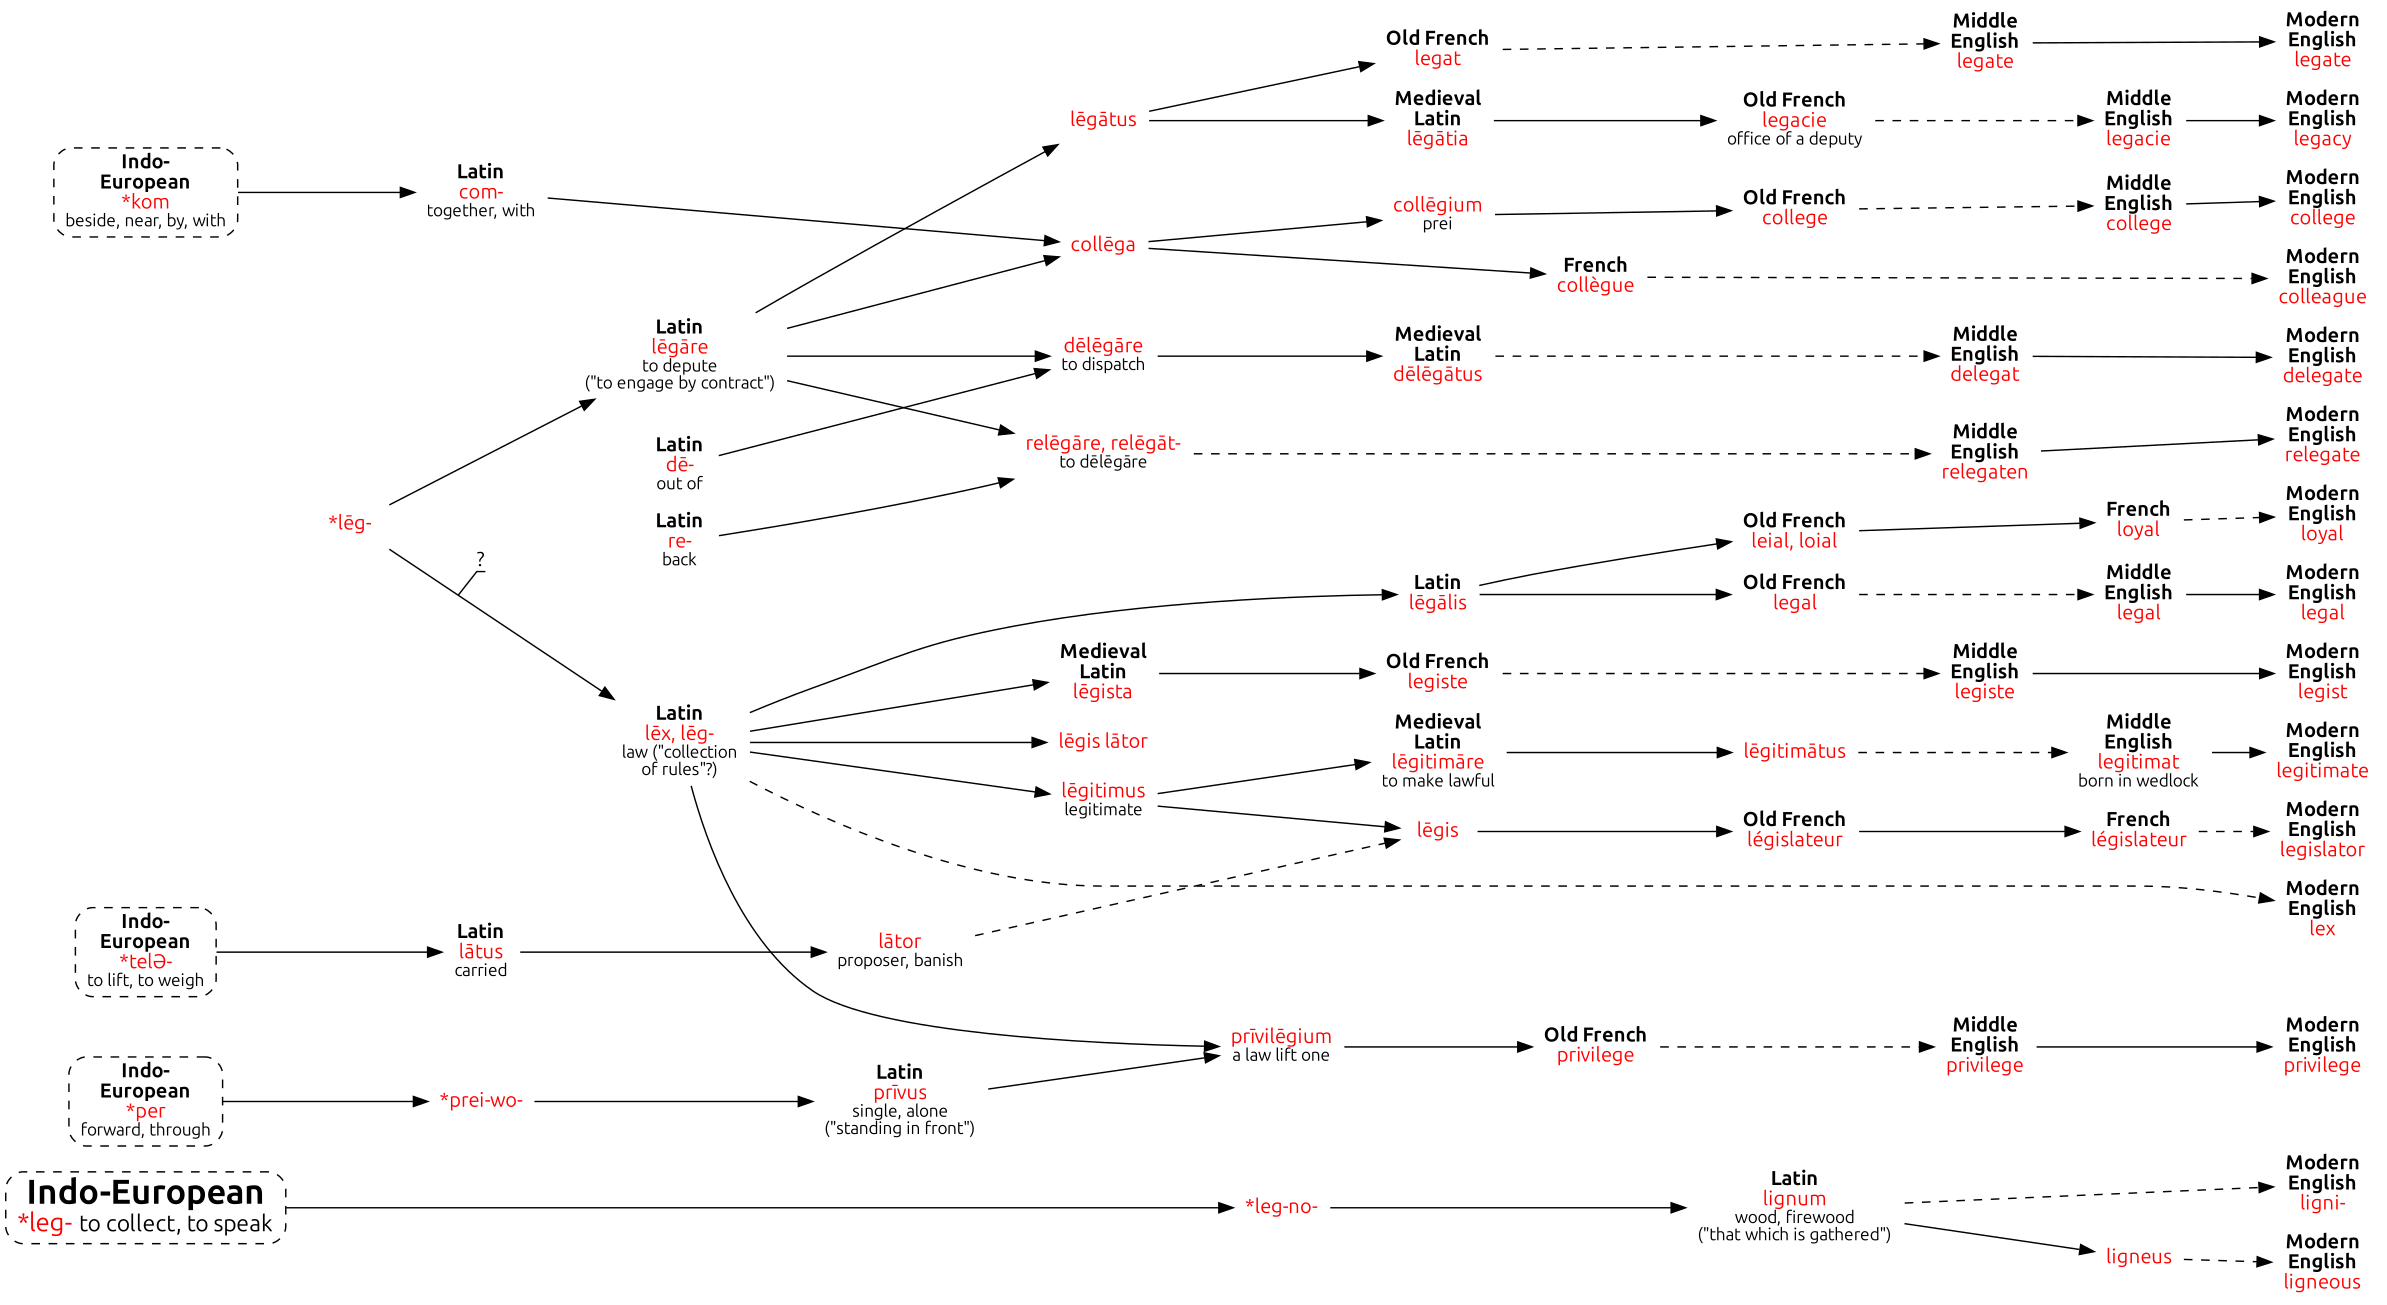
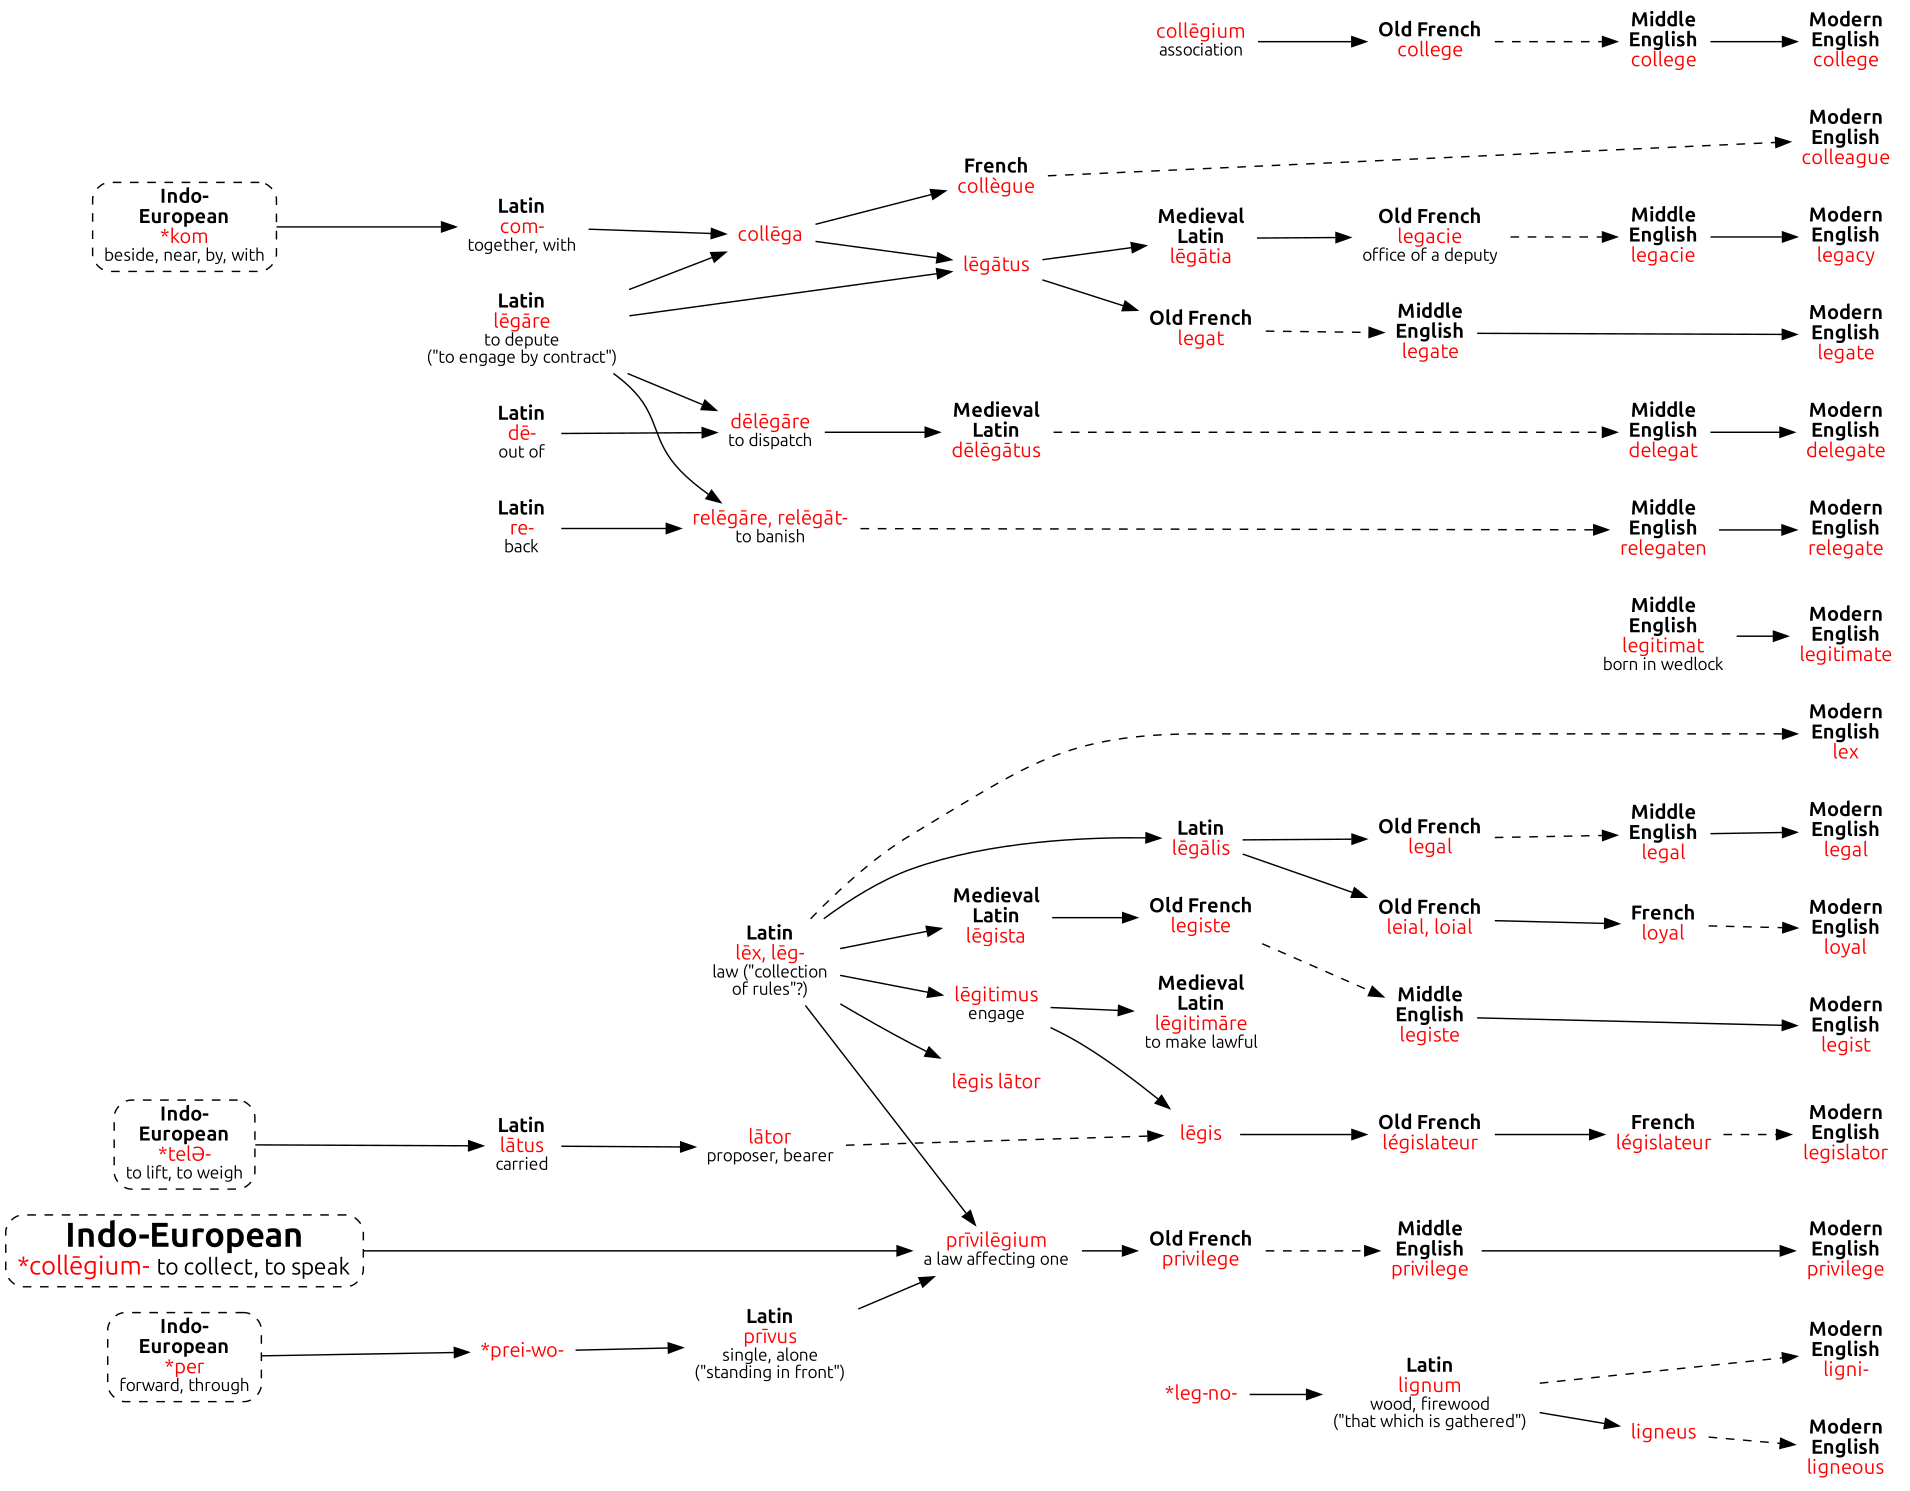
(1438, 224) -> (1201, 50)
(1258, 232) -> (876, 250)
(1104, 462) -> (770, 537)
(350, 524) -> none
(1795, 753) -> none
(1104, 810) -> (997, 1014)
(900, 961) -> (770, 1156)
(1282, 1056) -> (997, 1259)
(752, 1208) -> (630, 1251)
(48, 1224) -> (87, 1267)
